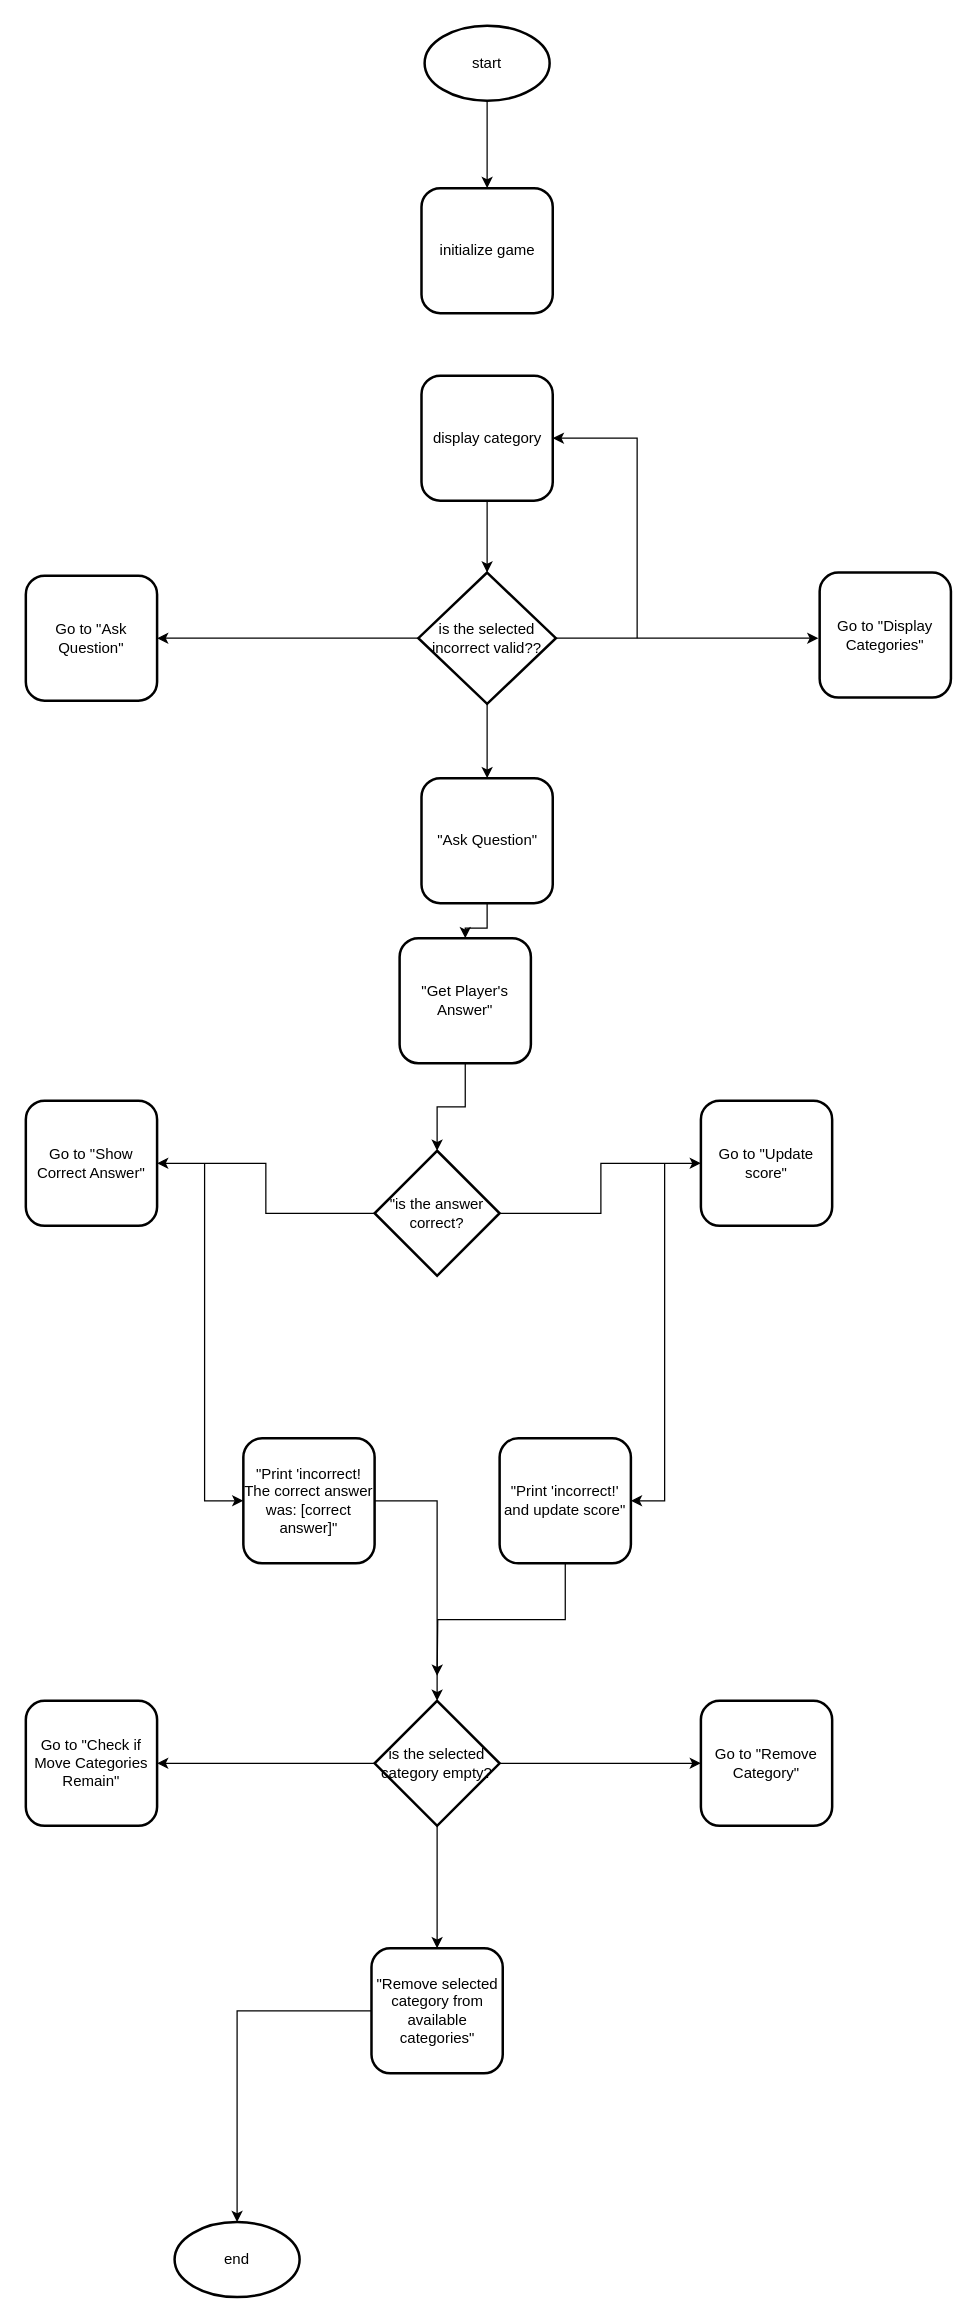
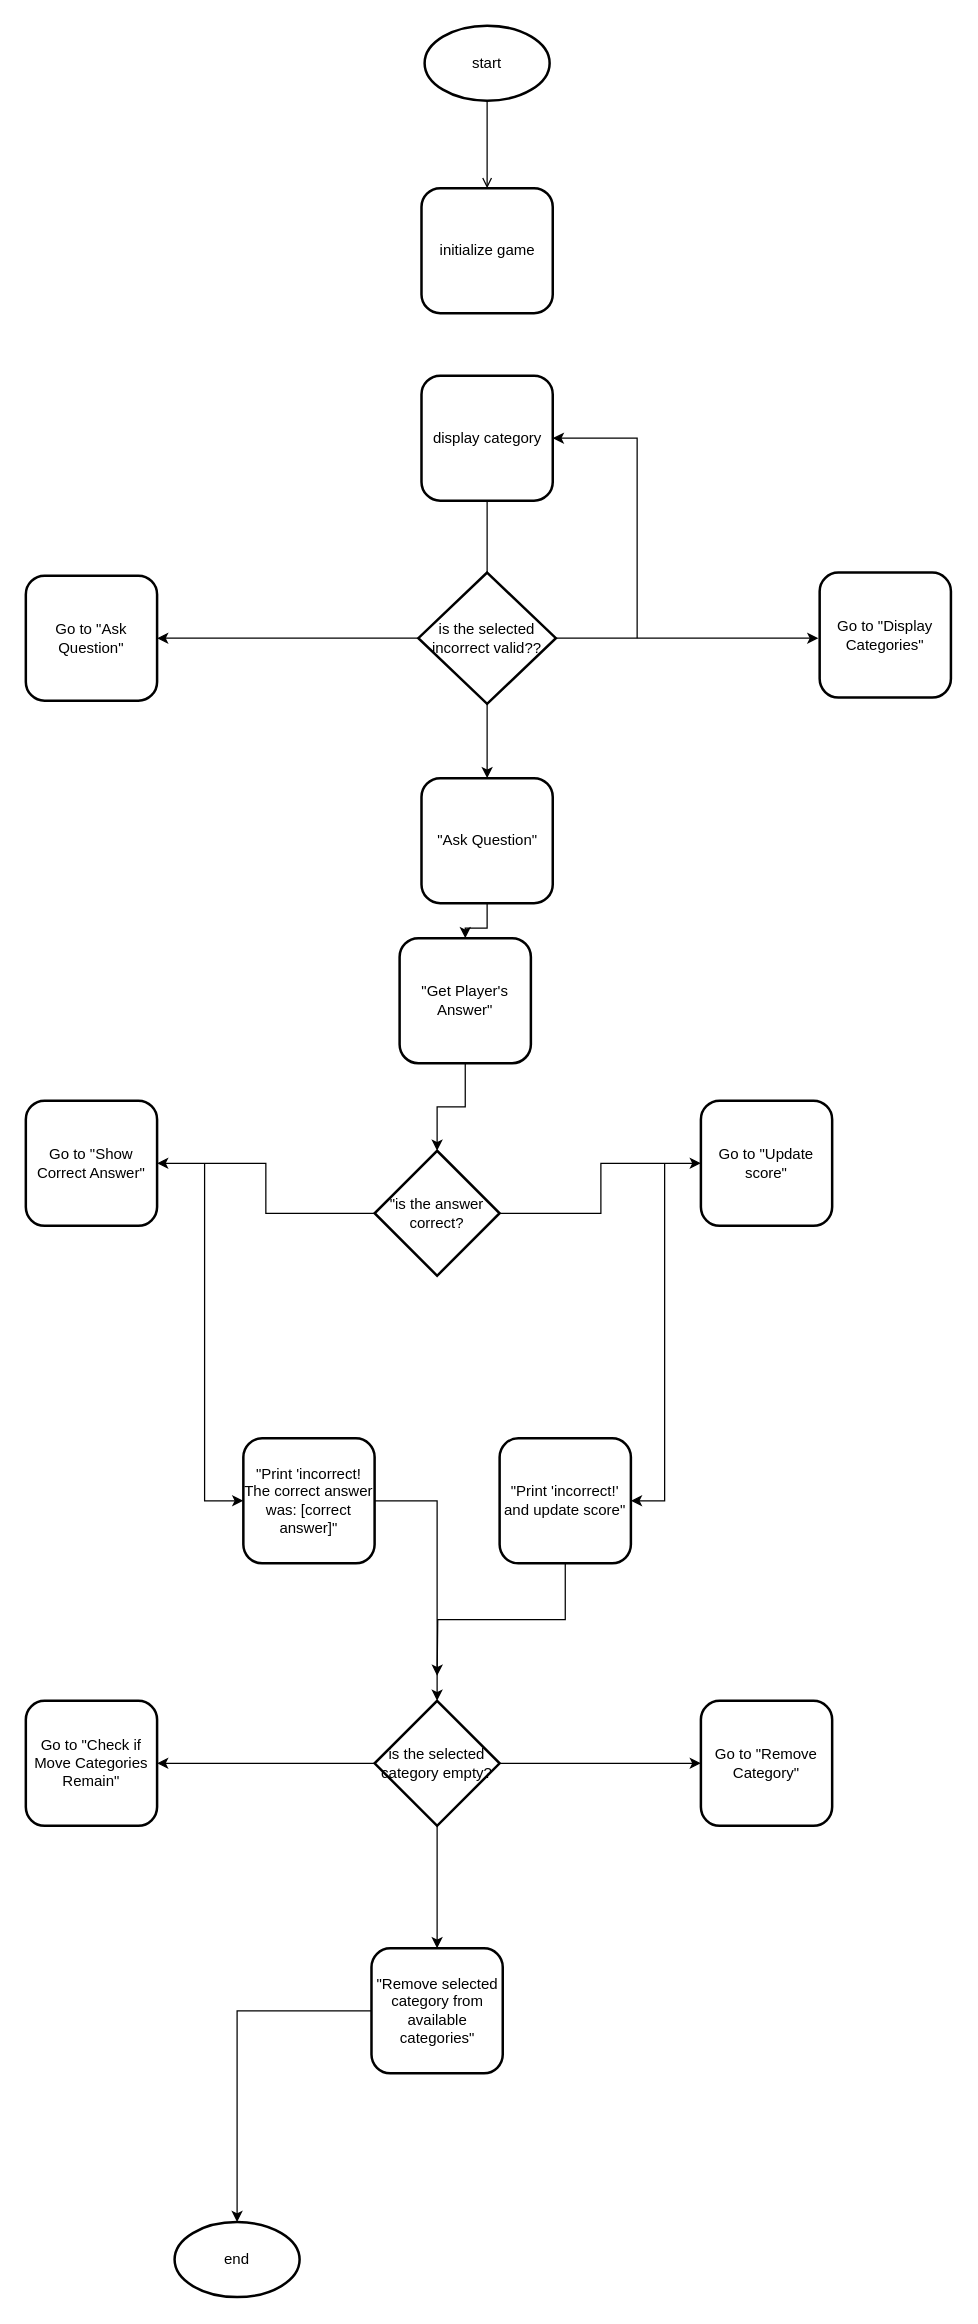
(487, 178) -> (487, 180)
(487, 563) -> (487, 566)
